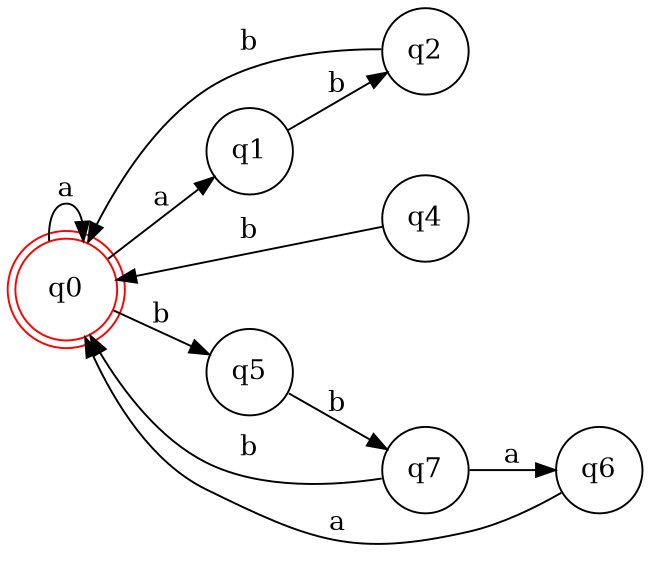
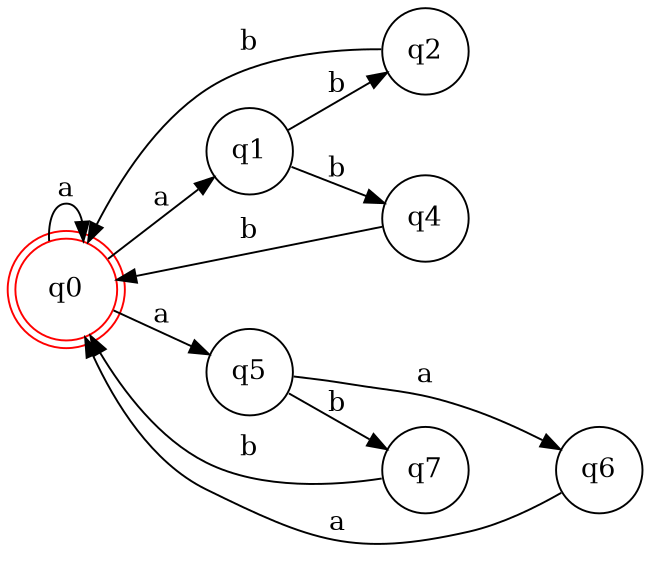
none -> (329, 182)
(162, 315) -> (162, 315)
(503, 470) -> (422, 395)
